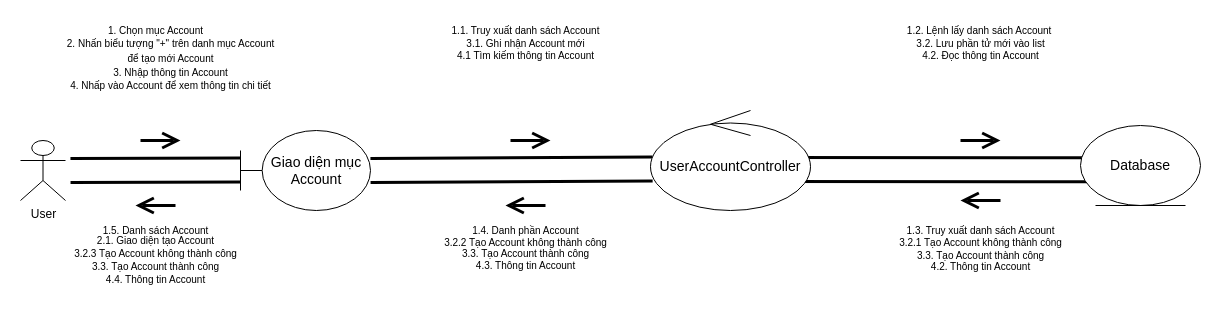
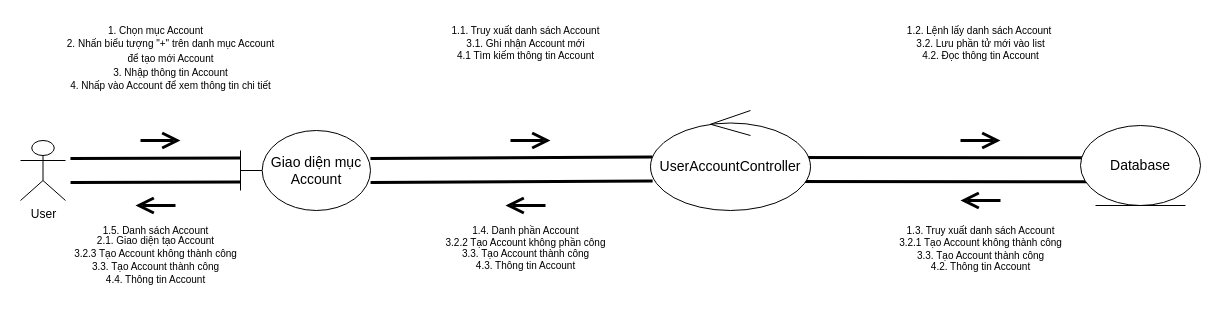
(526, 243) -> (526, 243)
